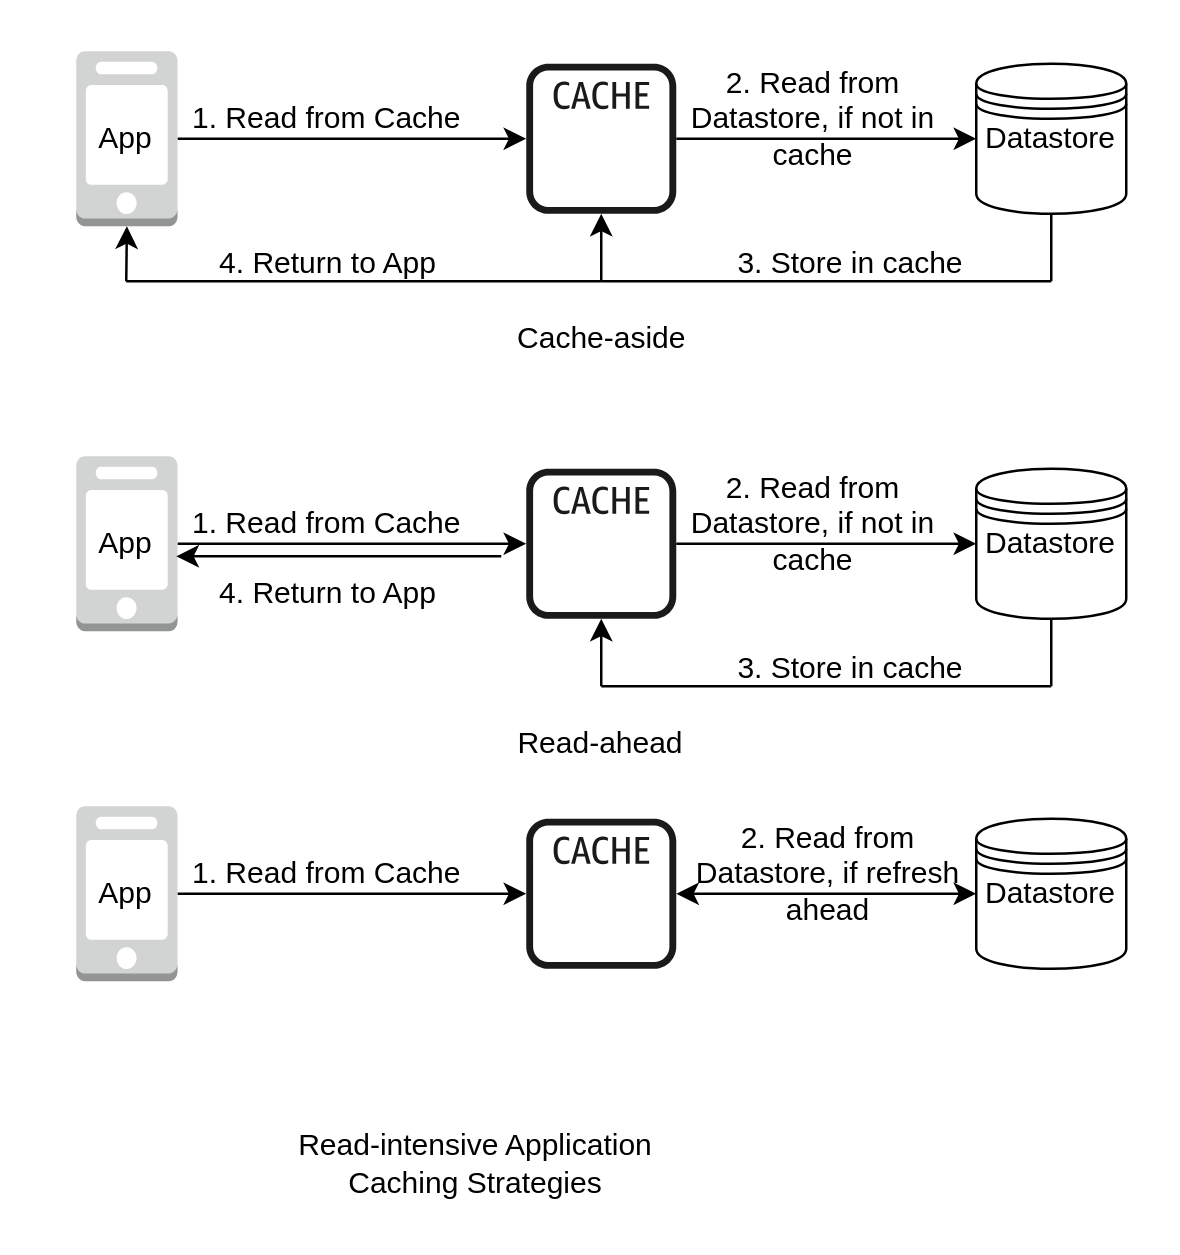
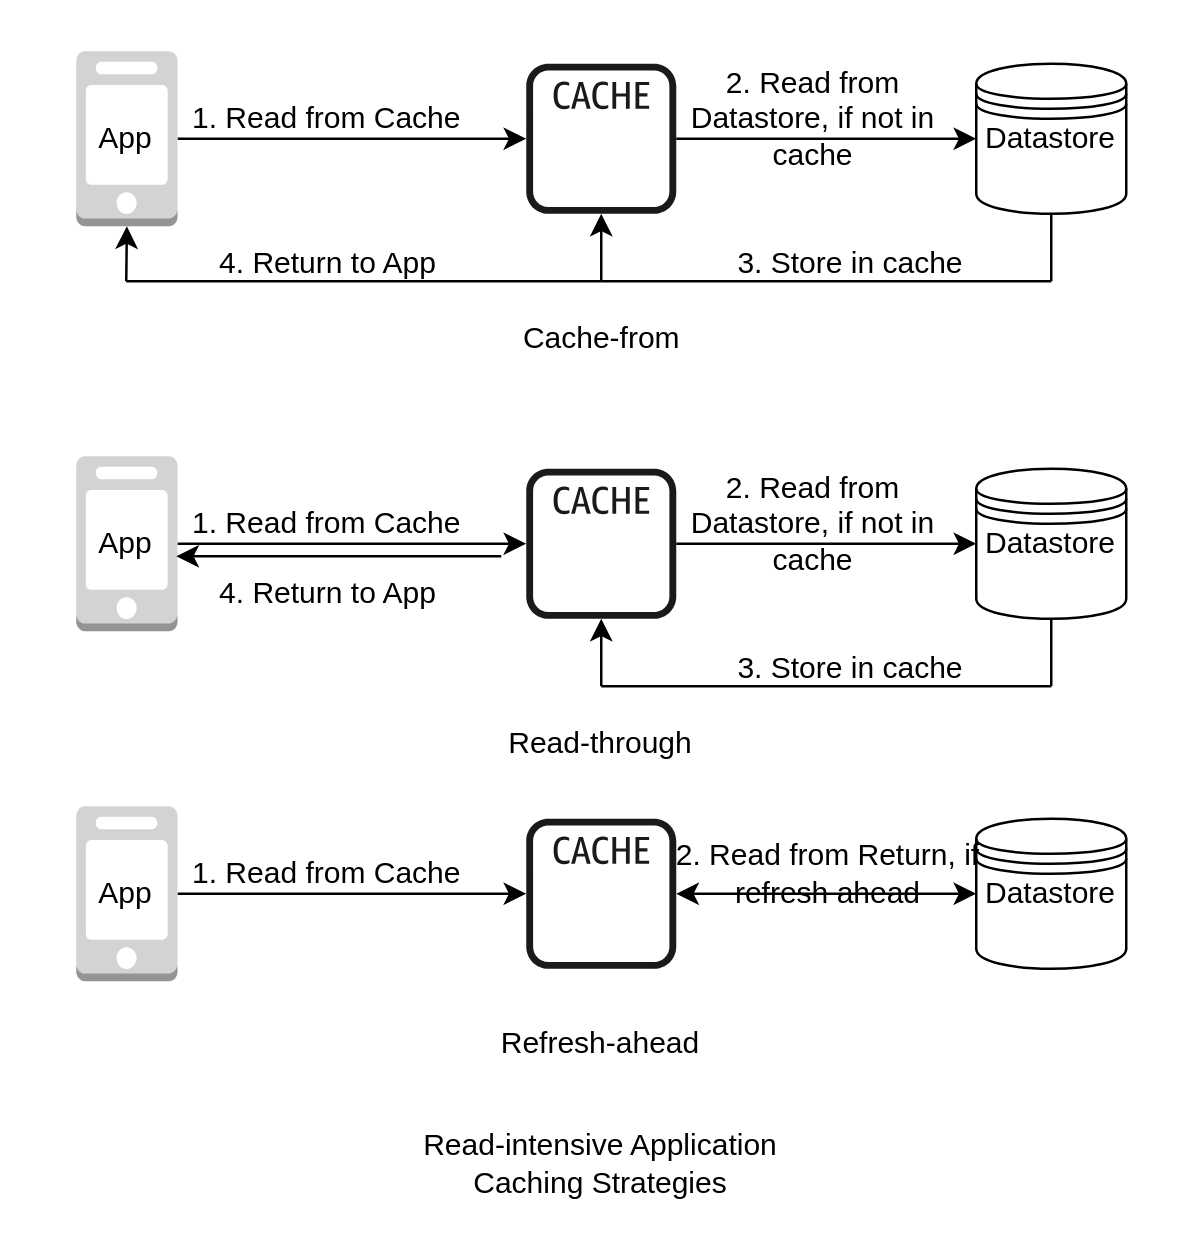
(603, 339) -> (603, 339)
(601, 744) -> (601, 744)
(829, 874) -> (829, 874)
none -> (601, 1044)
(476, 1164) -> (601, 1164)
